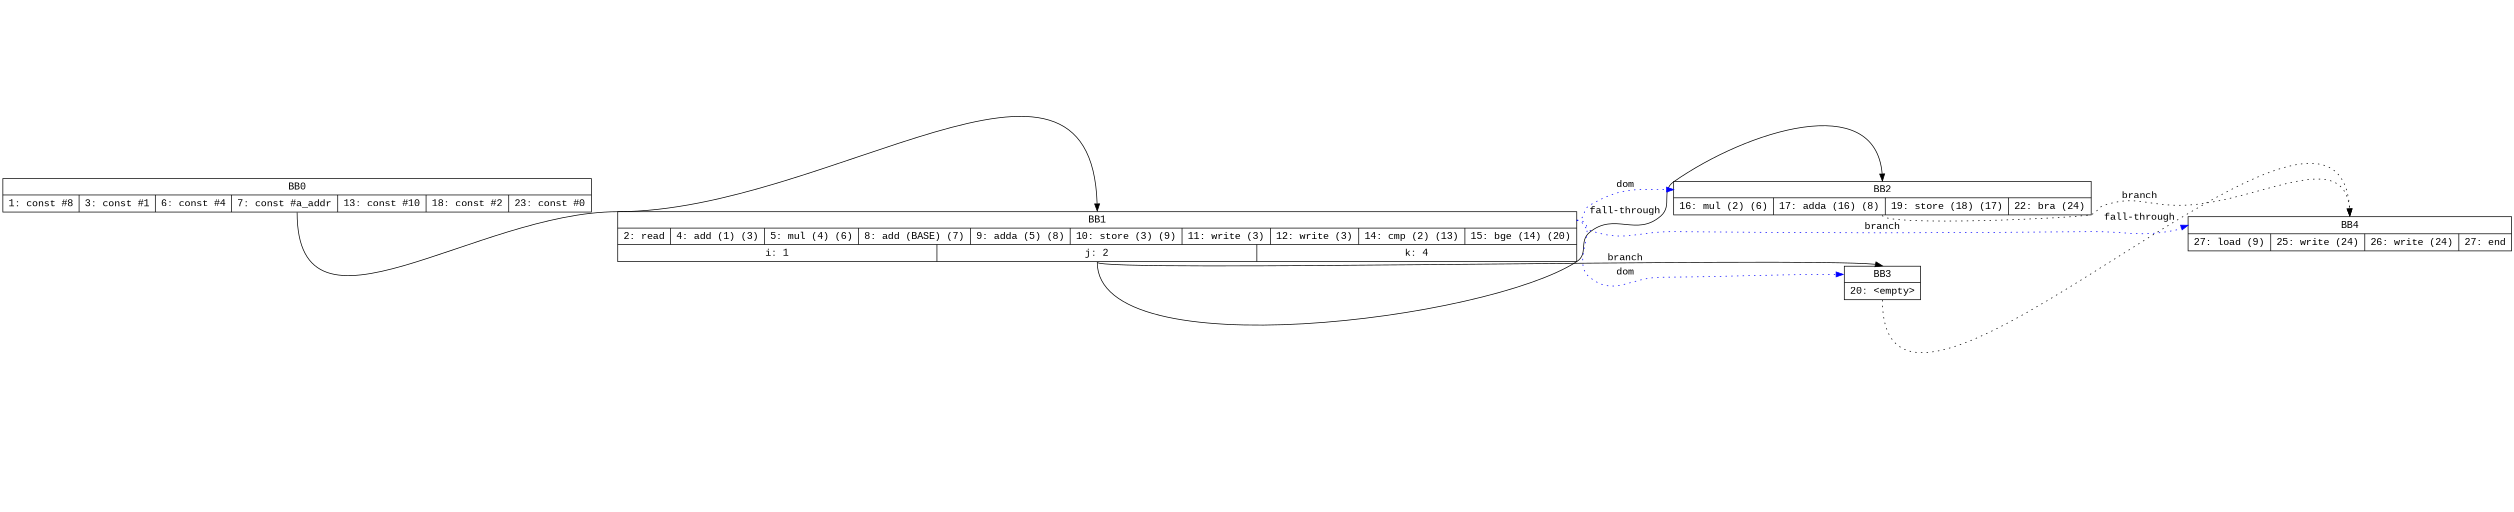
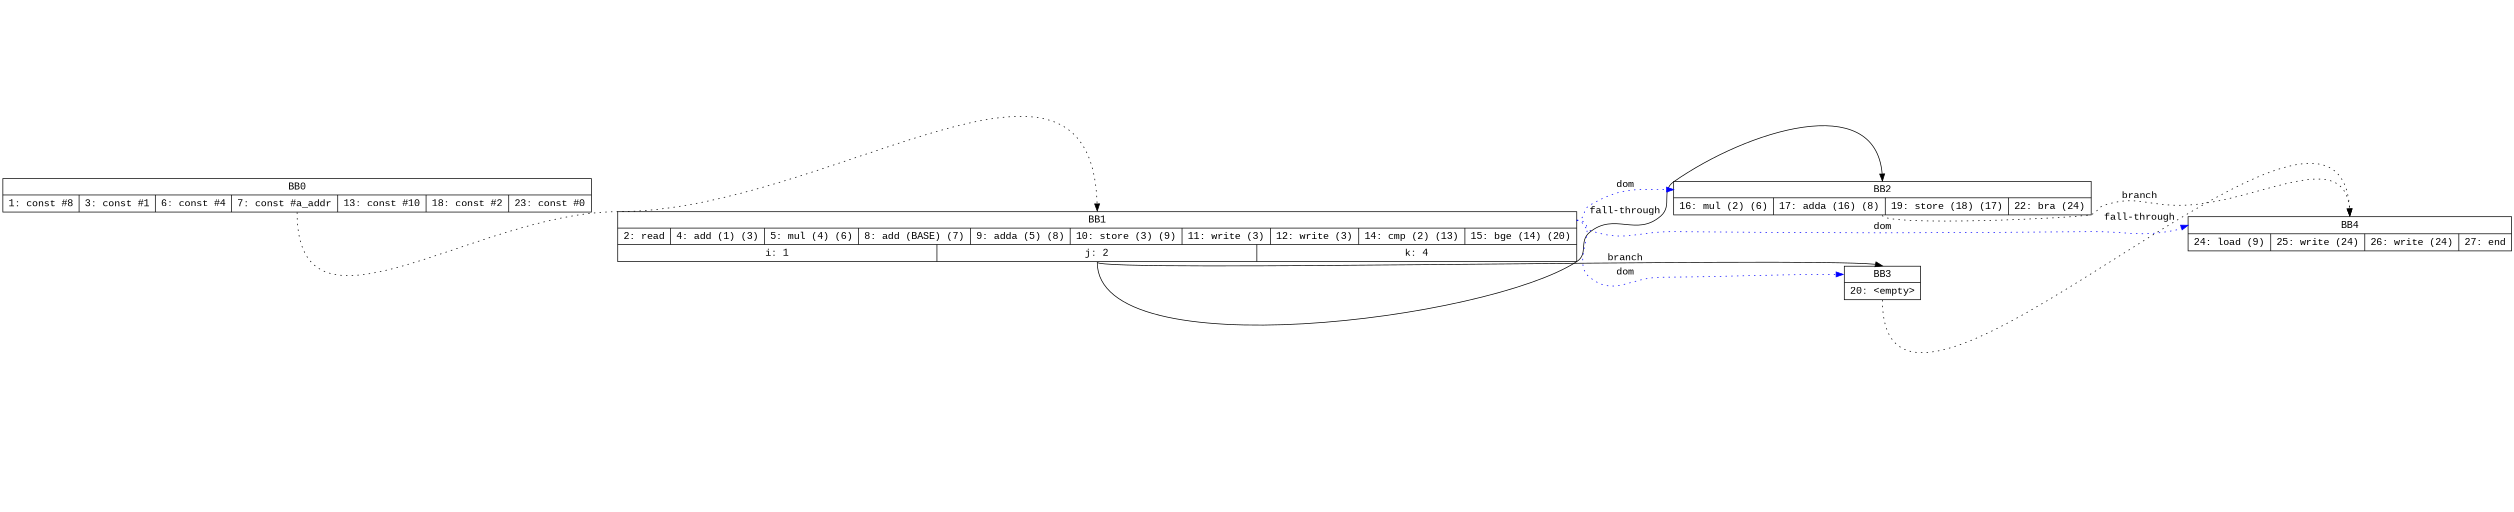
(705, 201) -> (705, 201)
(1882, 226) -> (1882, 226)
(2229, 242) -> (2229, 242)
